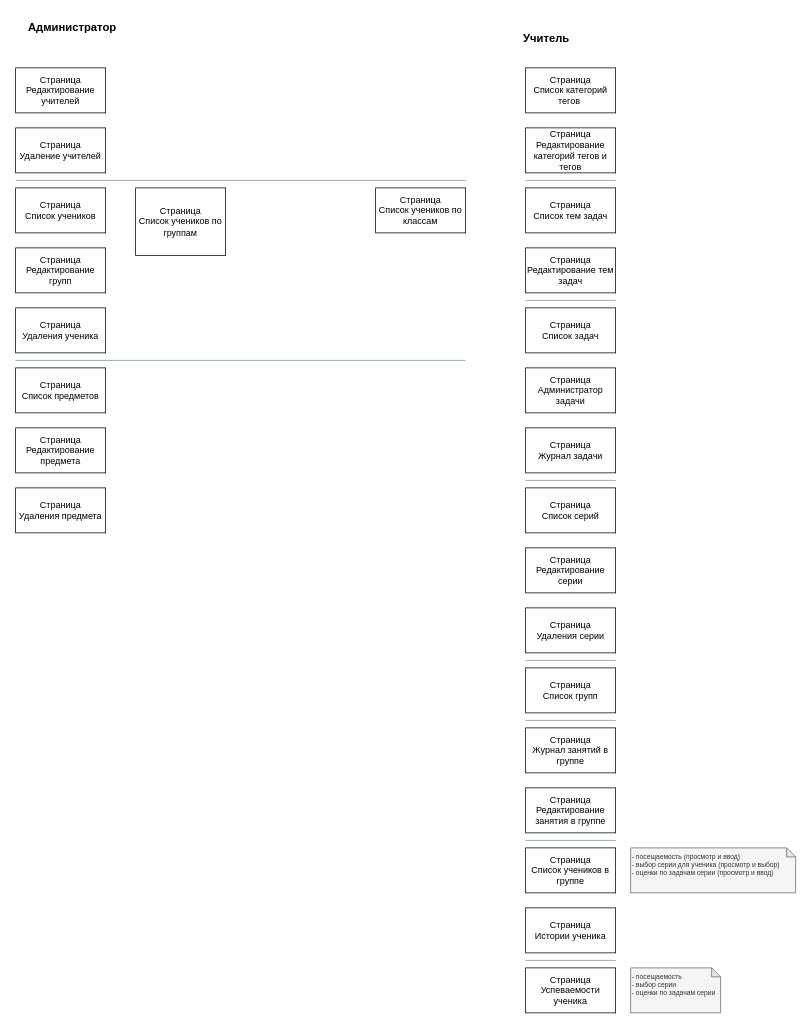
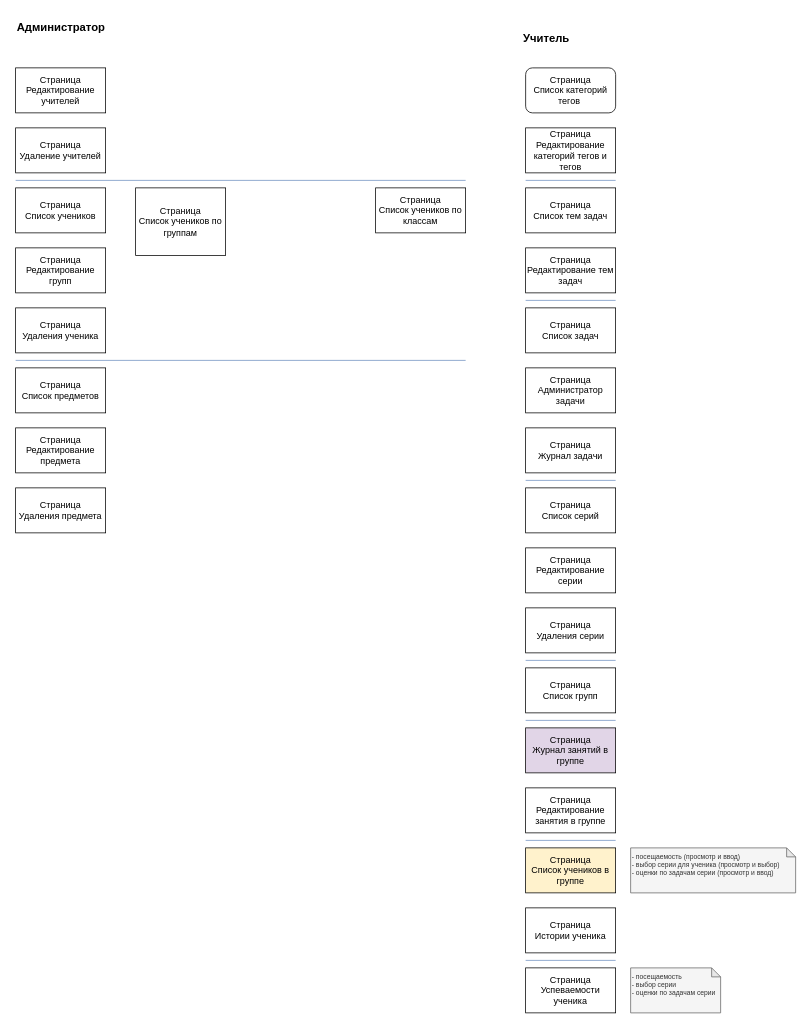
(75, 27) -> (64, 27)
(570, 90) -> (570, 90)
(570, 750) -> (570, 750)
(570, 870) -> (570, 870)
